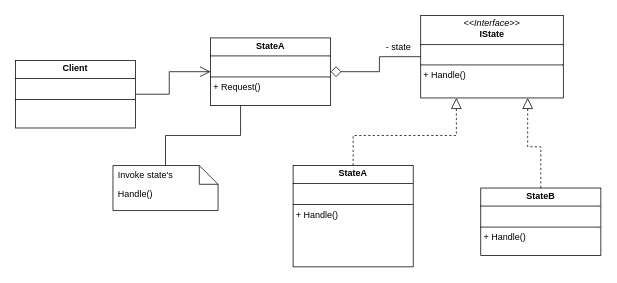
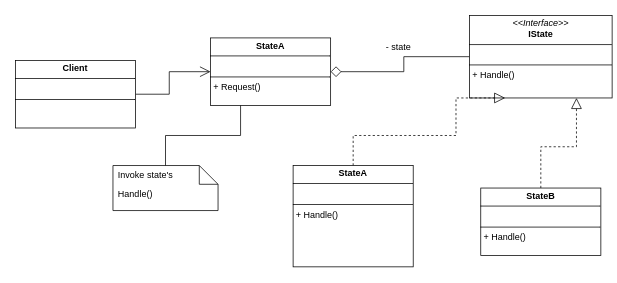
(492, 57) -> (540, 57)
